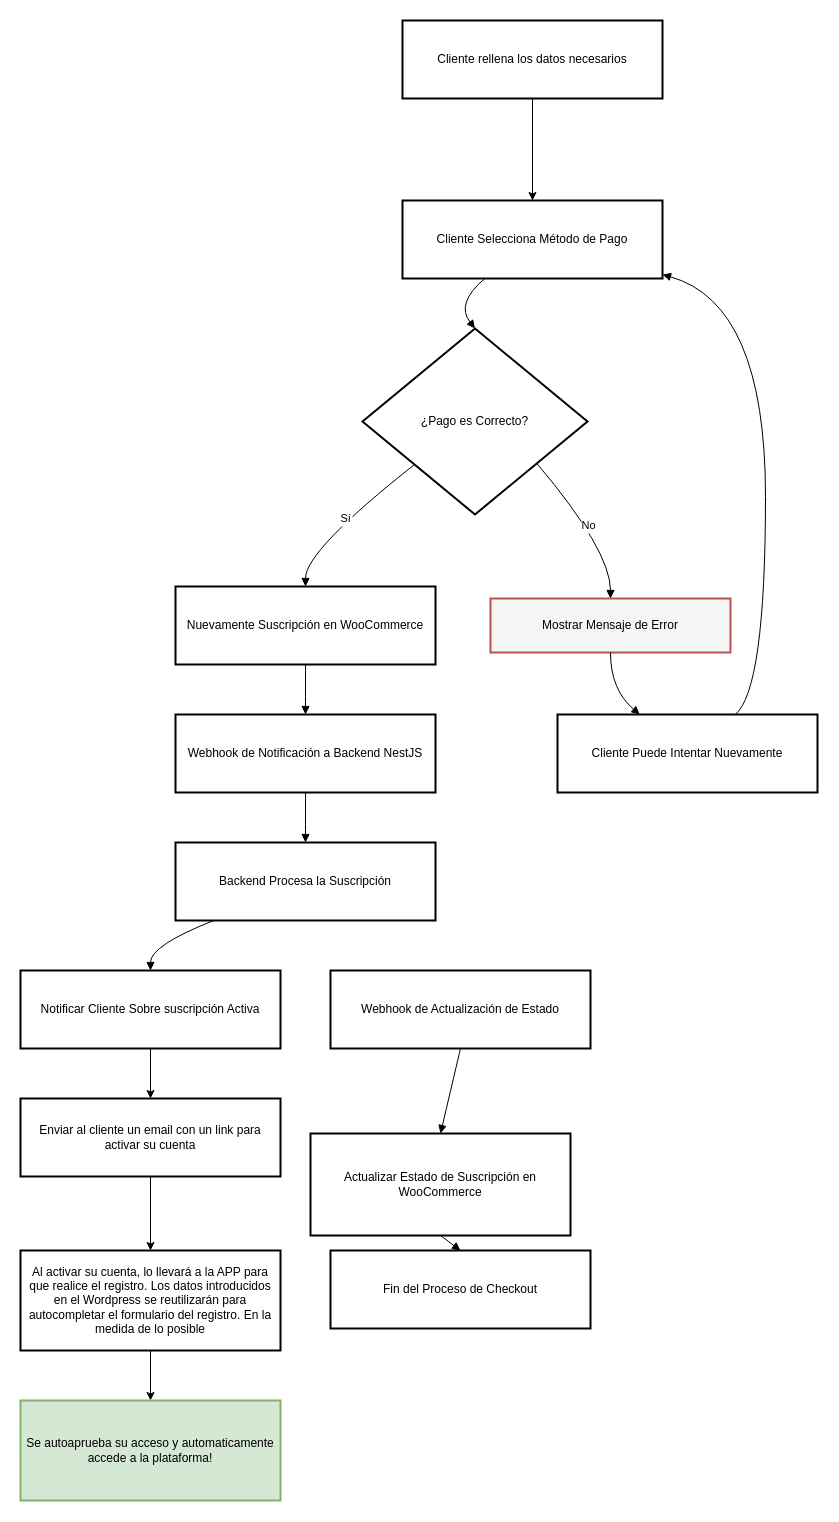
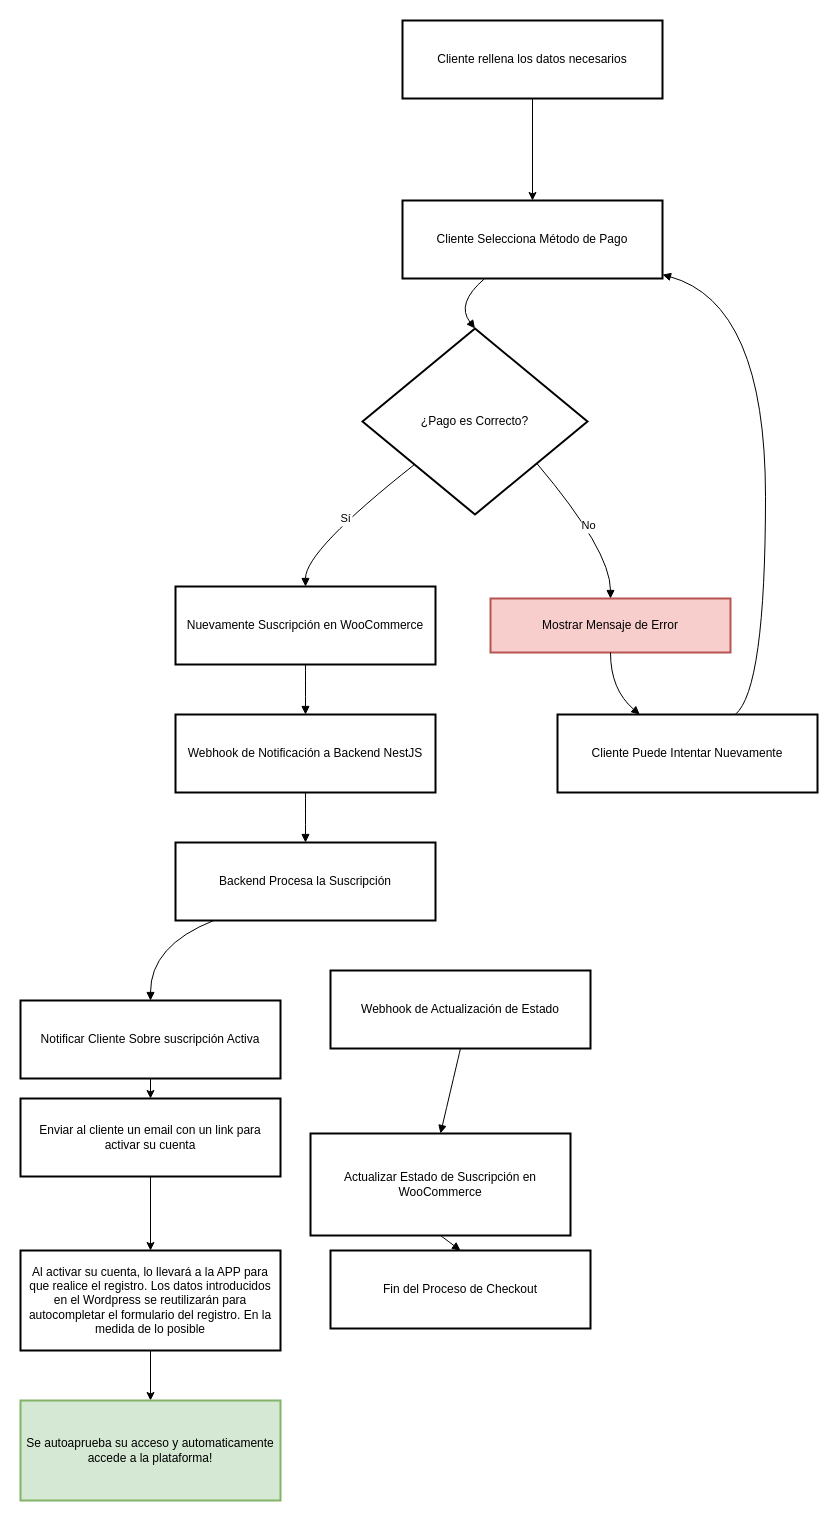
(611, 626) -> (611, 626)
(151, 1010) -> (151, 1040)
